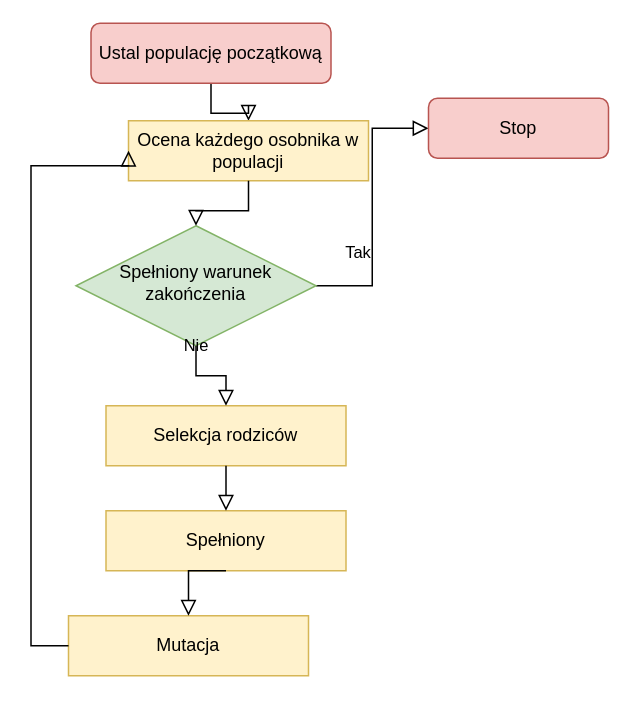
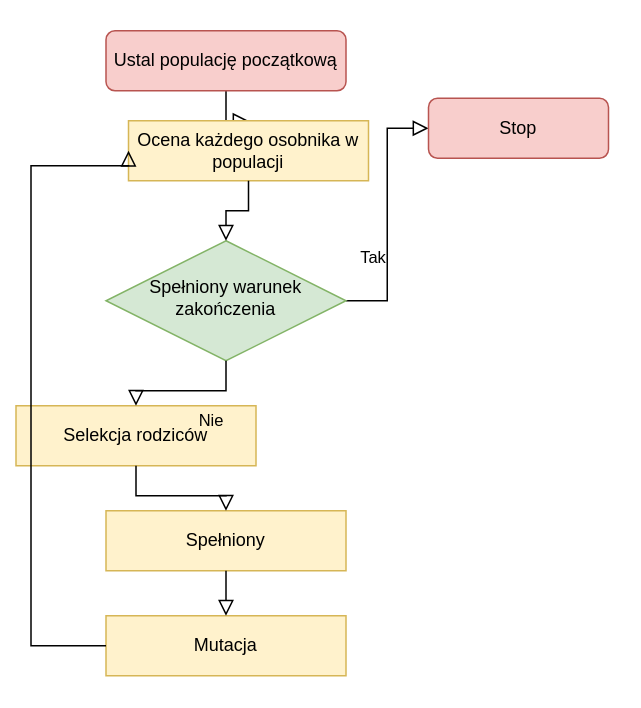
(211, 53) -> (226, 61)
(196, 286) -> (226, 301)
(226, 436) -> (136, 436)
(188, 646) -> (226, 646)
